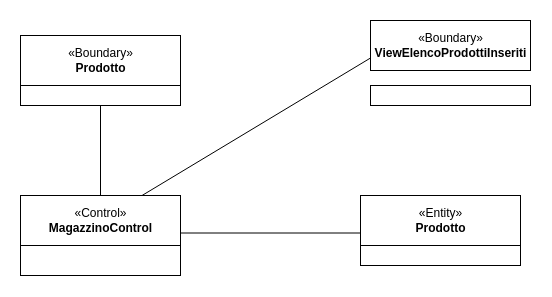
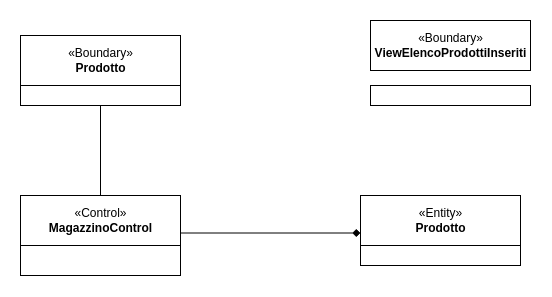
(256, 127) -> none
(356, 233) -> (352, 233)
